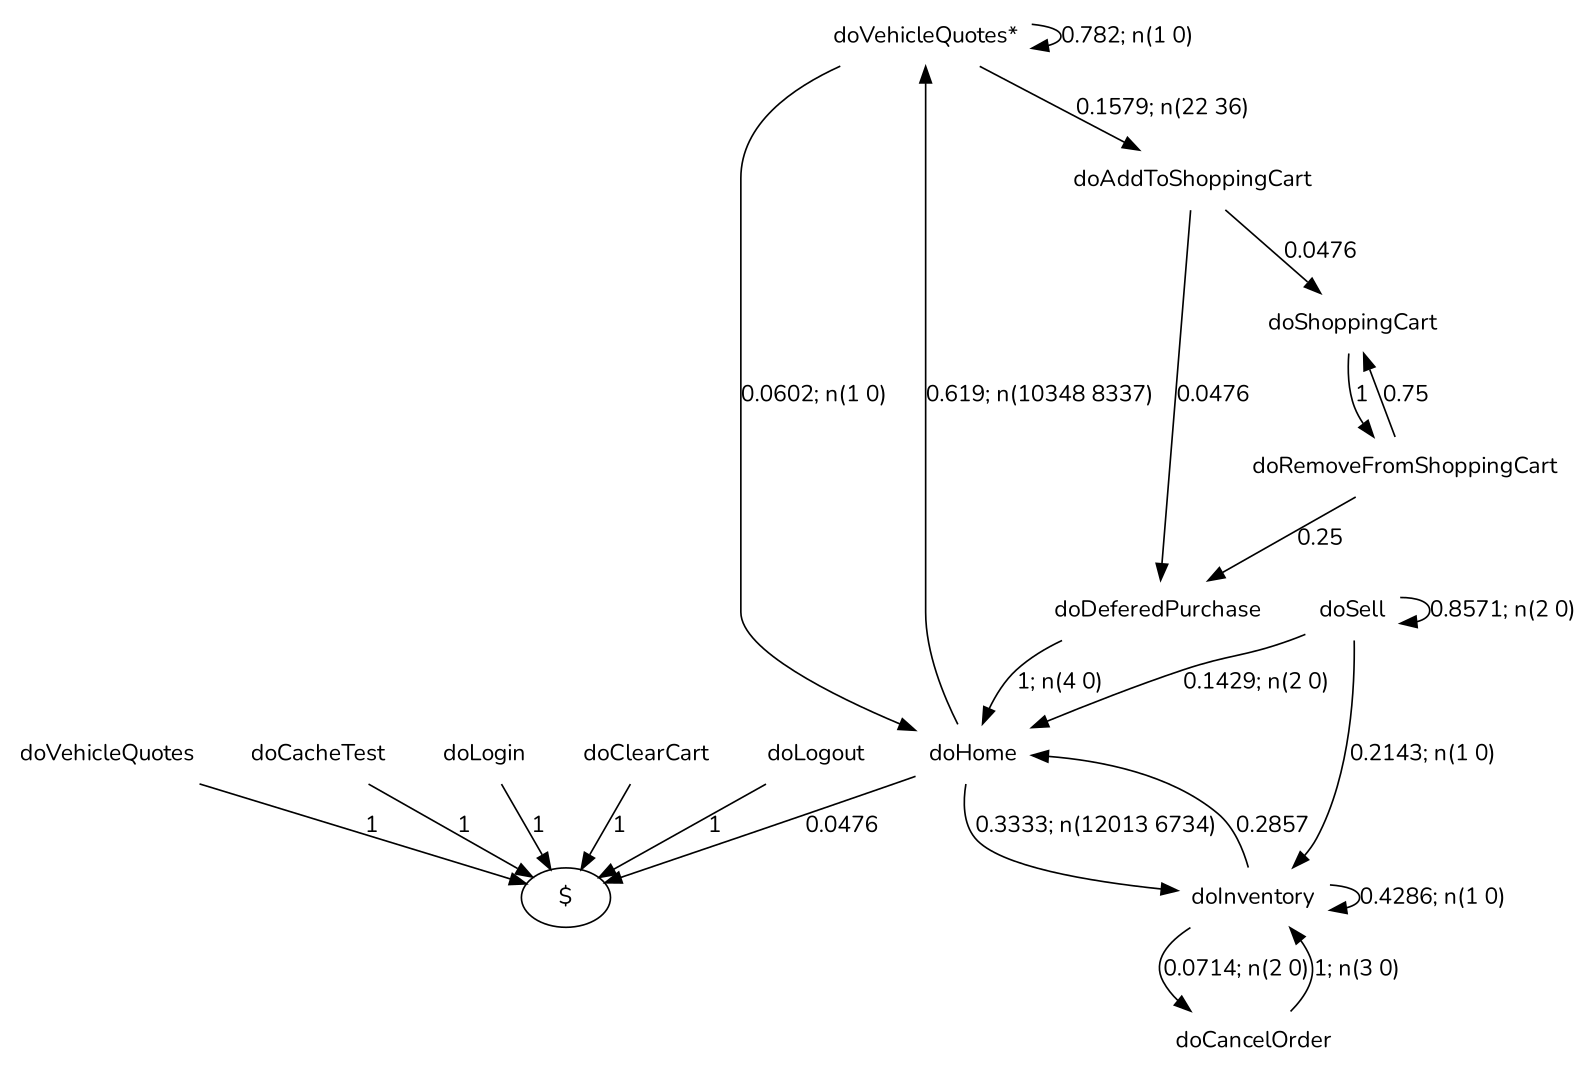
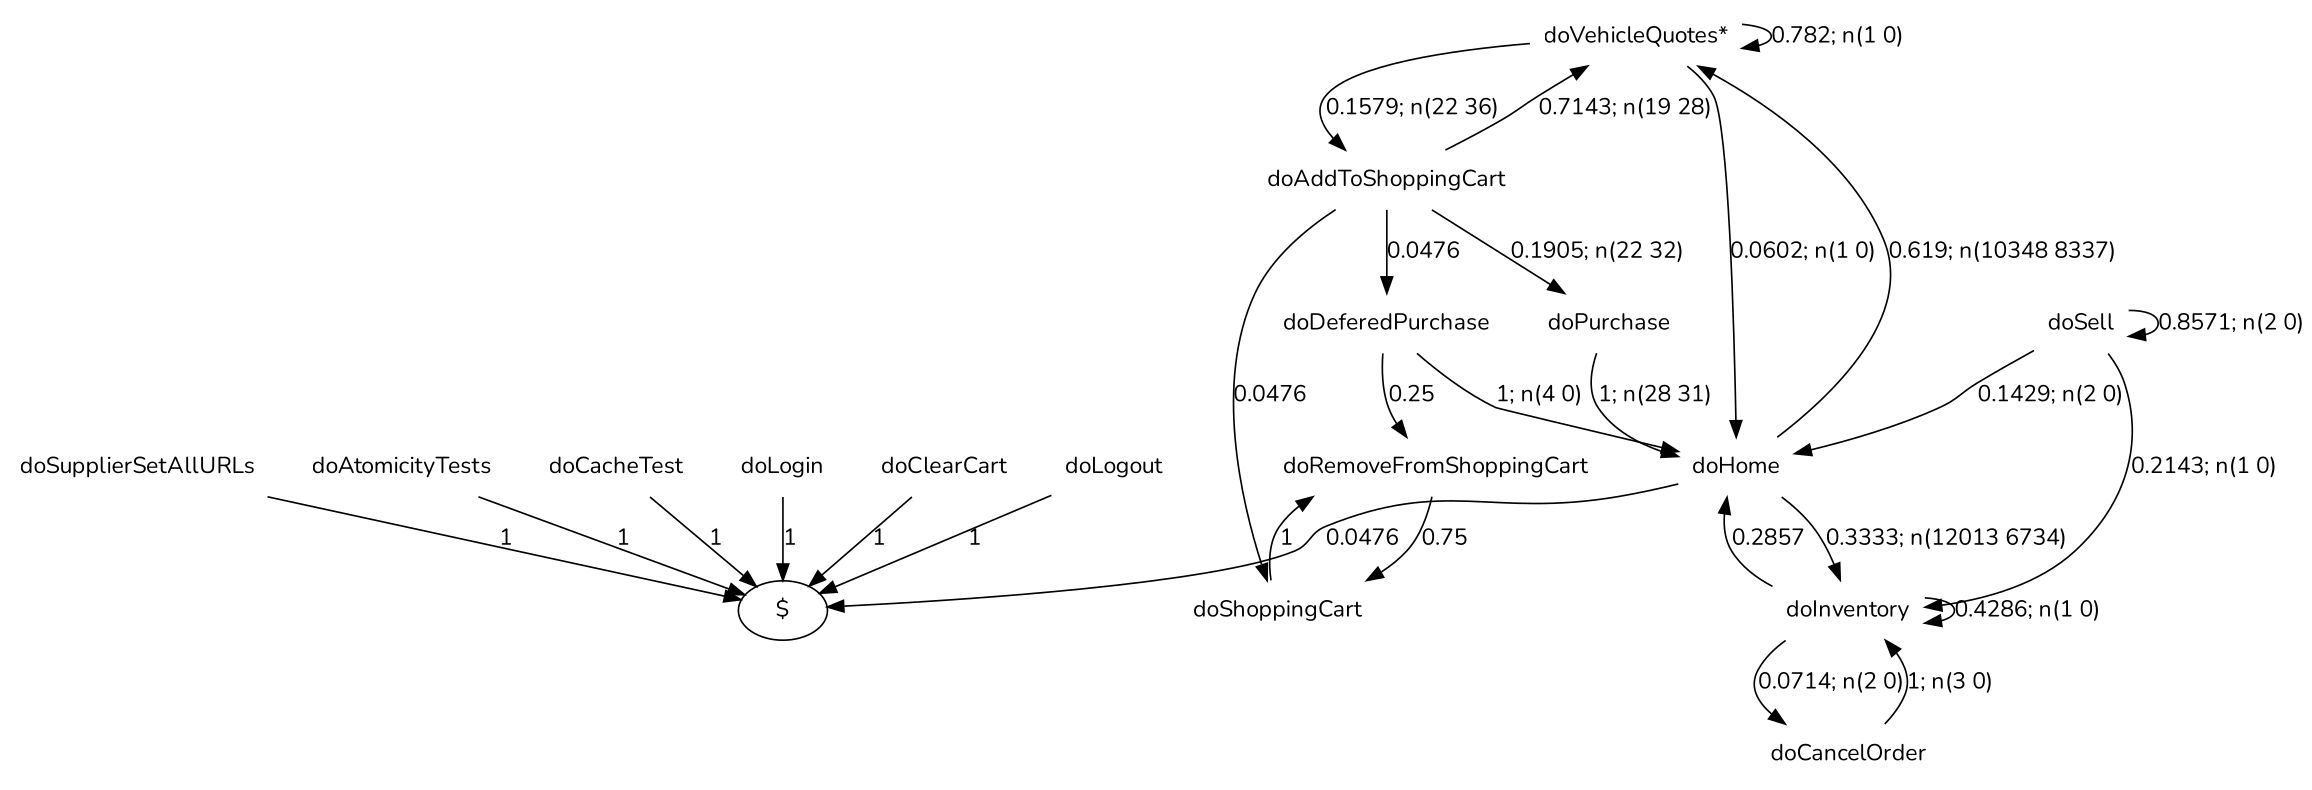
none -> (1511, 114)
none -> (1610, 323)
none -> (402, 467)
(1289, 535) -> (1384, 390)
(107, 754) -> (138, 467)
